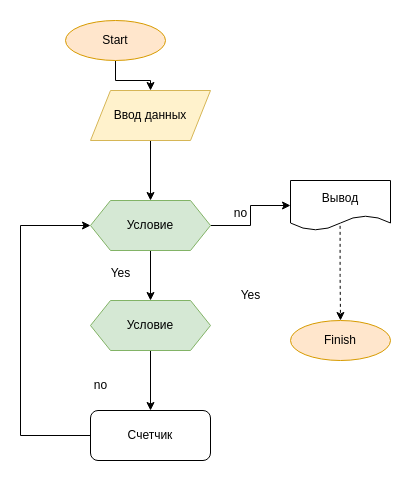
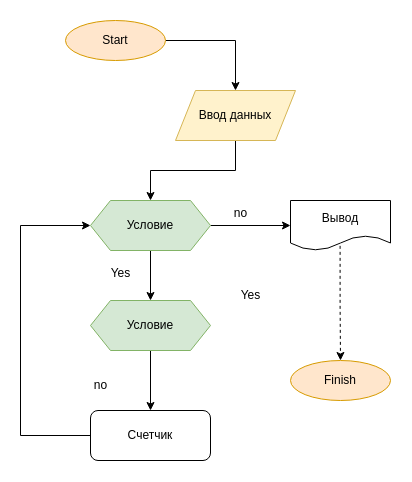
(151, 116) -> (236, 116)
(341, 206) -> (341, 226)
(341, 341) -> (341, 381)
